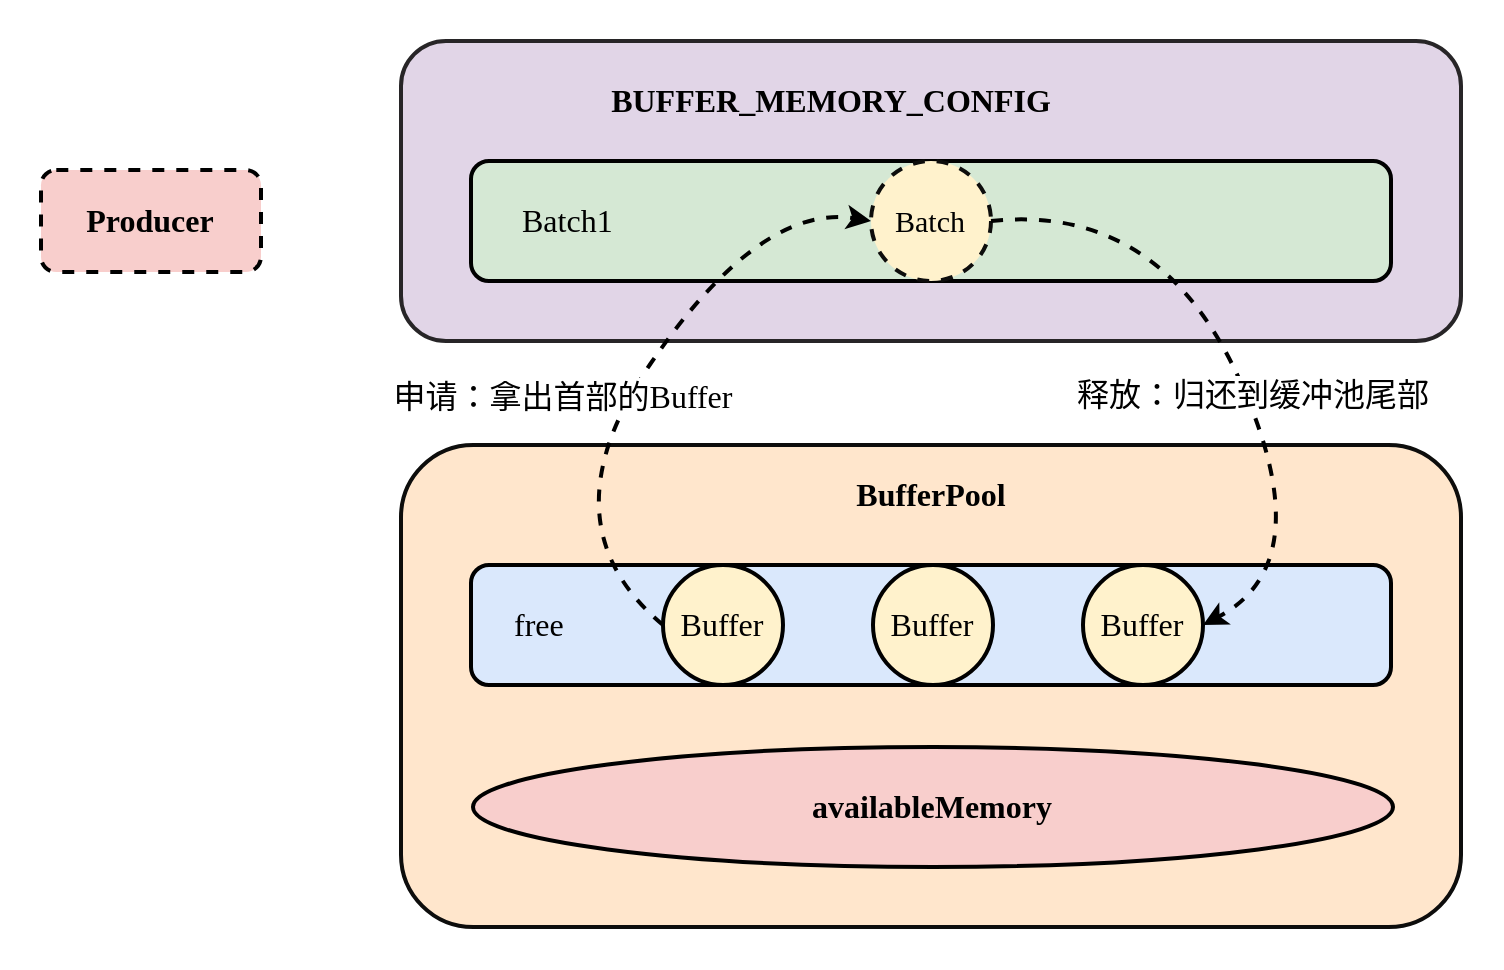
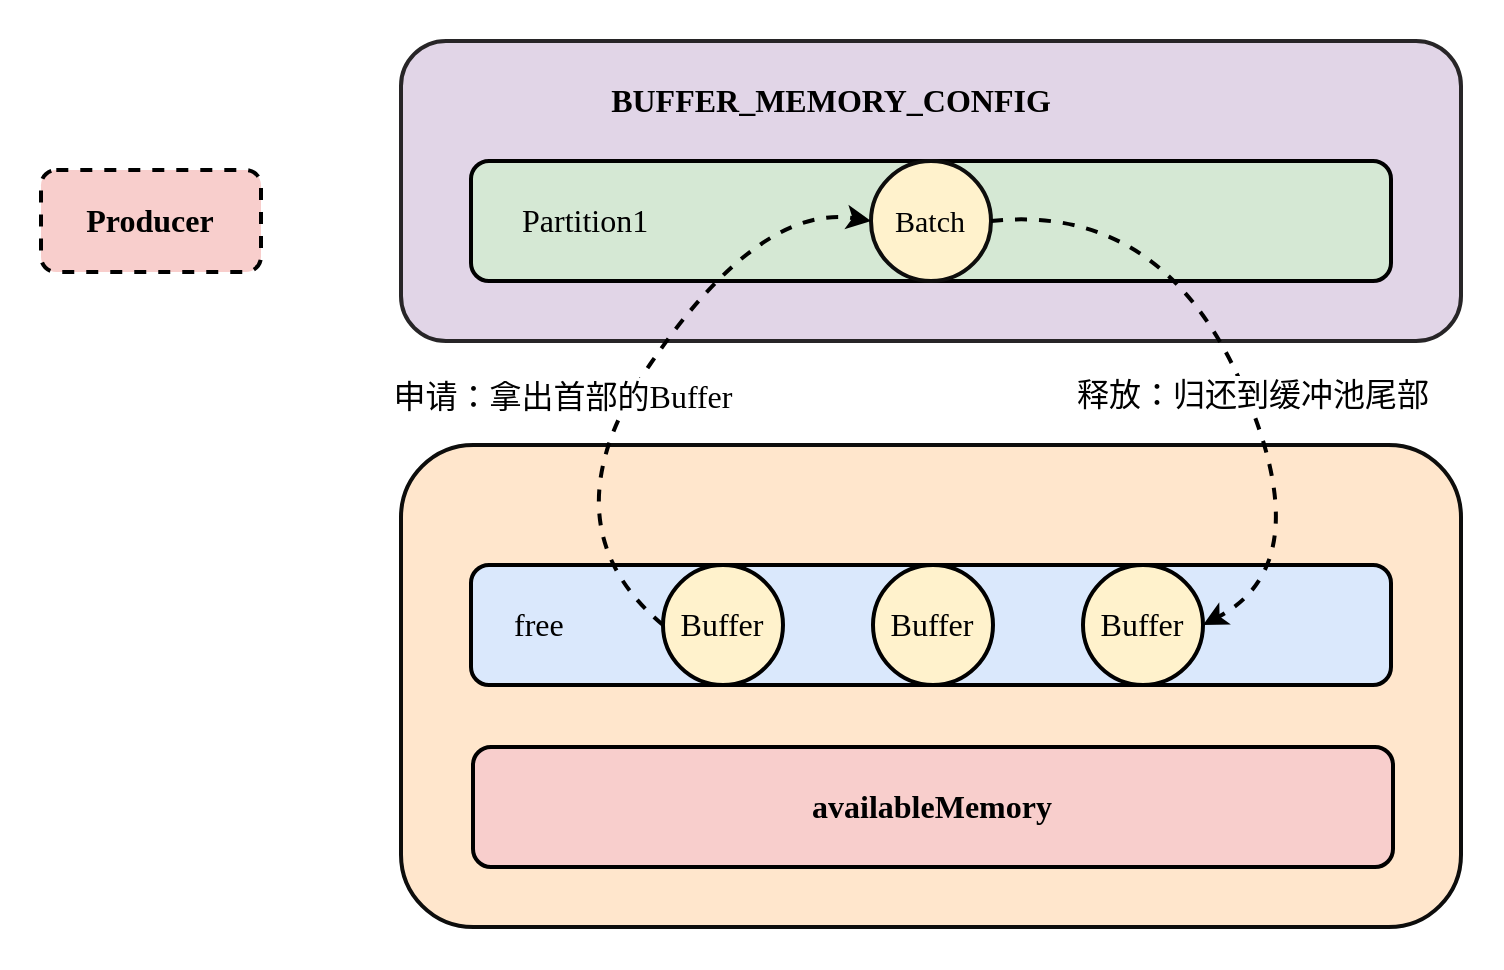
(515, 221) -> (536, 221)
(931, 221) -> (931, 221)
(931, 495) -> none
(933, 807) -> (933, 807)
